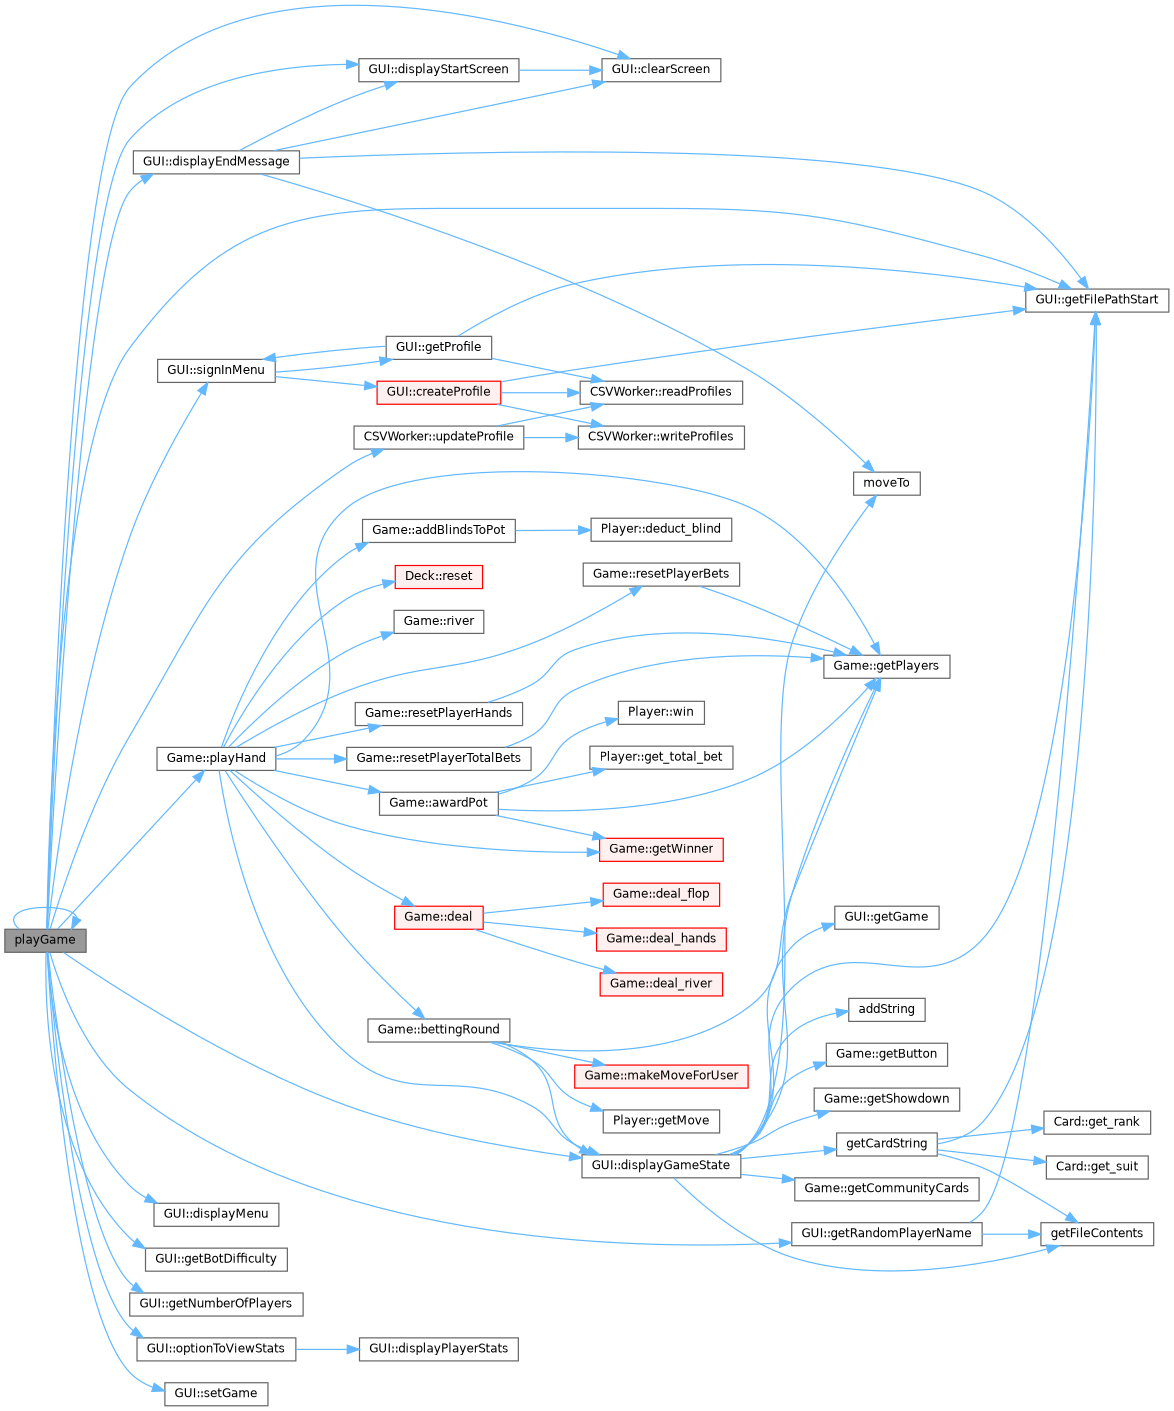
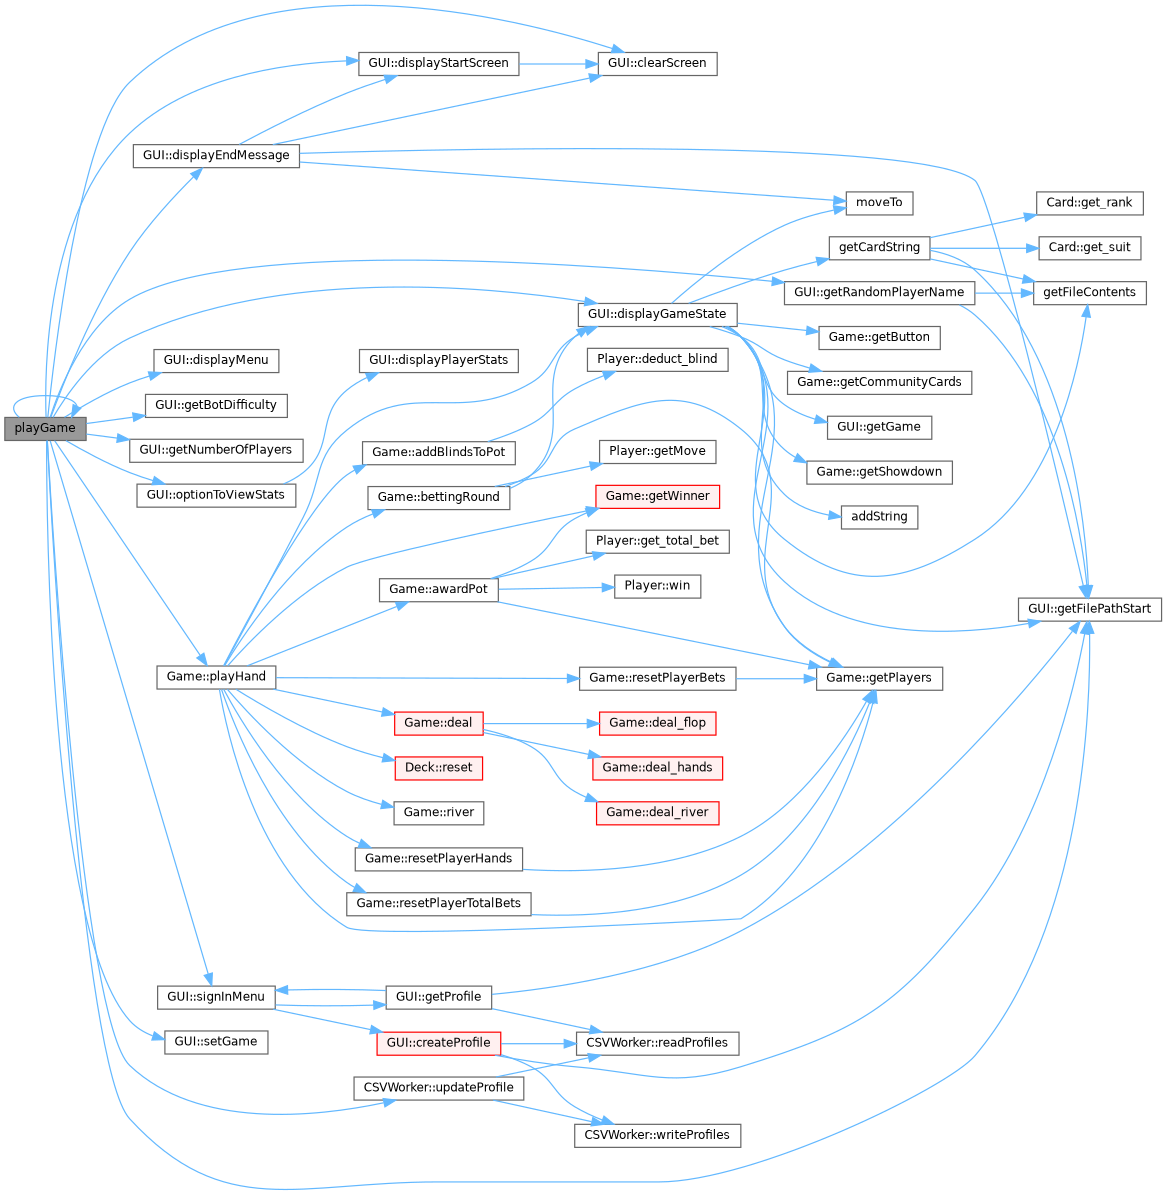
(661, 1077) -> none
